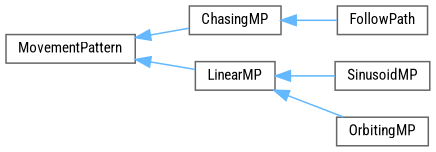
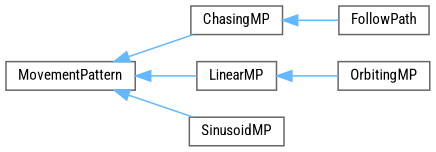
(313, 76) -> (161, 106)
